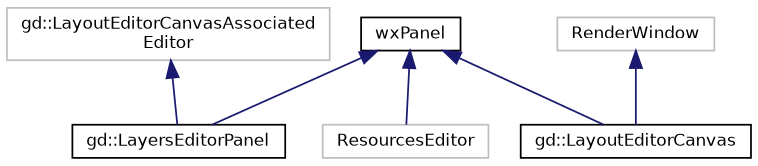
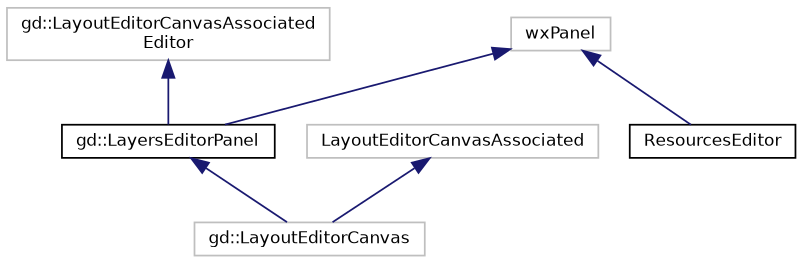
(411, 34) -> (561, 34)
(636, 34) -> (453, 141)
(531, 91) -> (246, 195)
(406, 141) -> (713, 141)
(636, 141) -> (310, 239)
